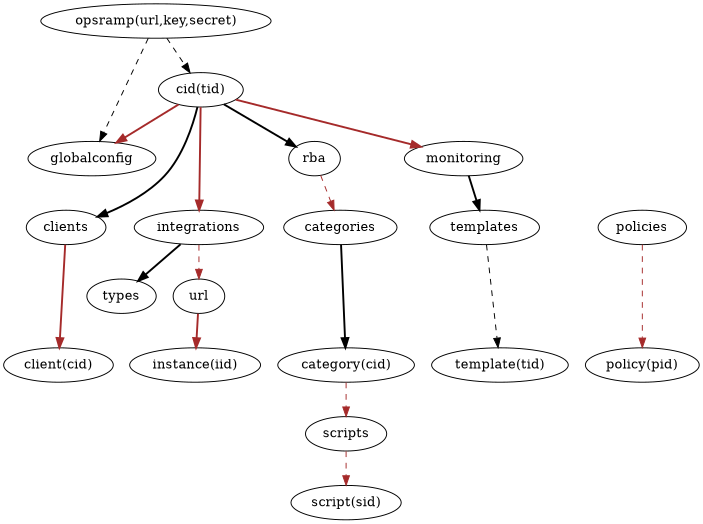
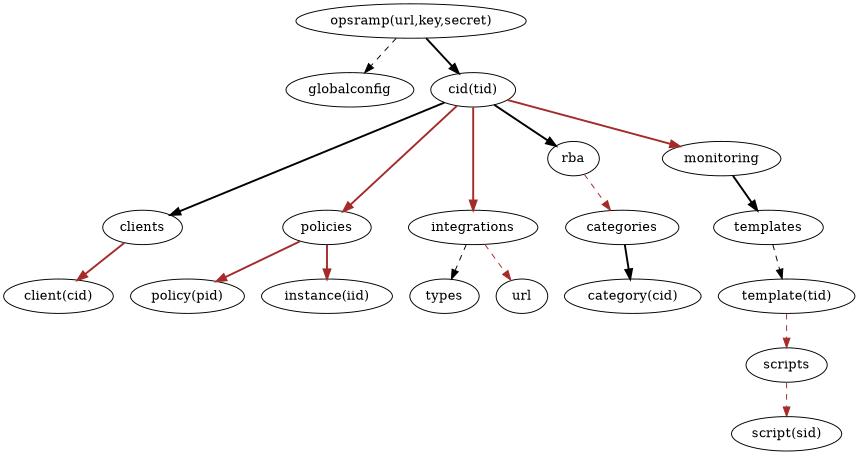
(176, 51) -> (439, 52)
(152, 121) -> (404, 155)
(163, 259) -> (461, 257)
(642, 291) -> (263, 259)
(197, 326) -> (327, 257)
(346, 395) -> (787, 326)
